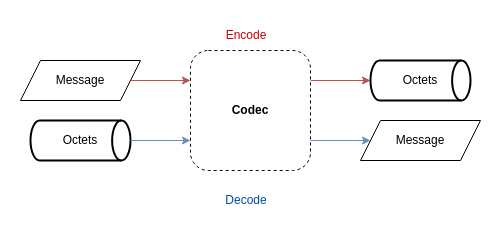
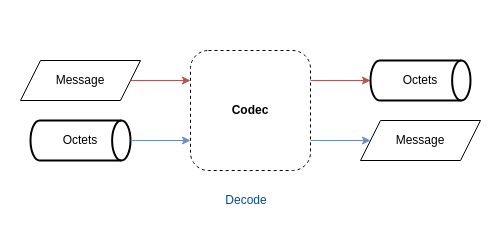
(247, 36) -> none
